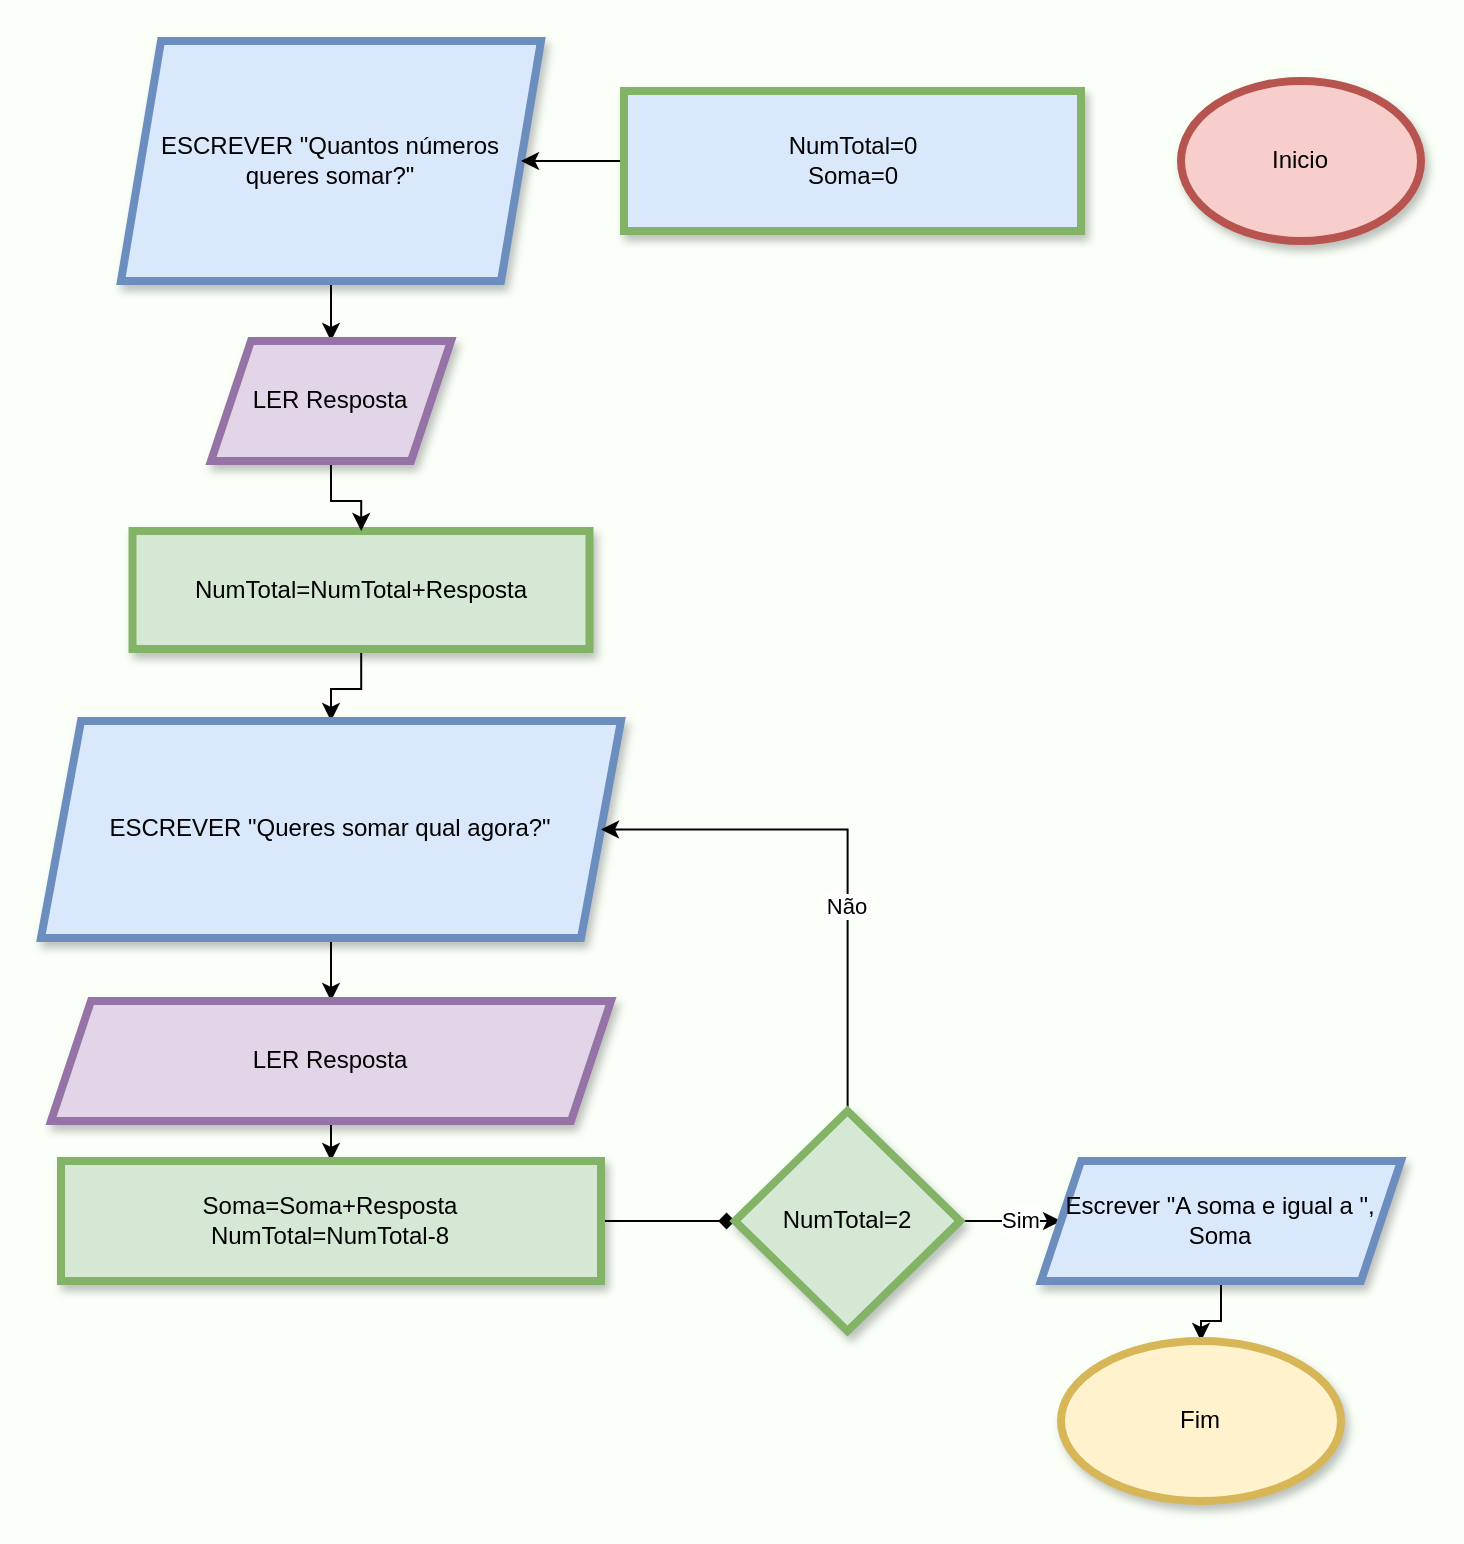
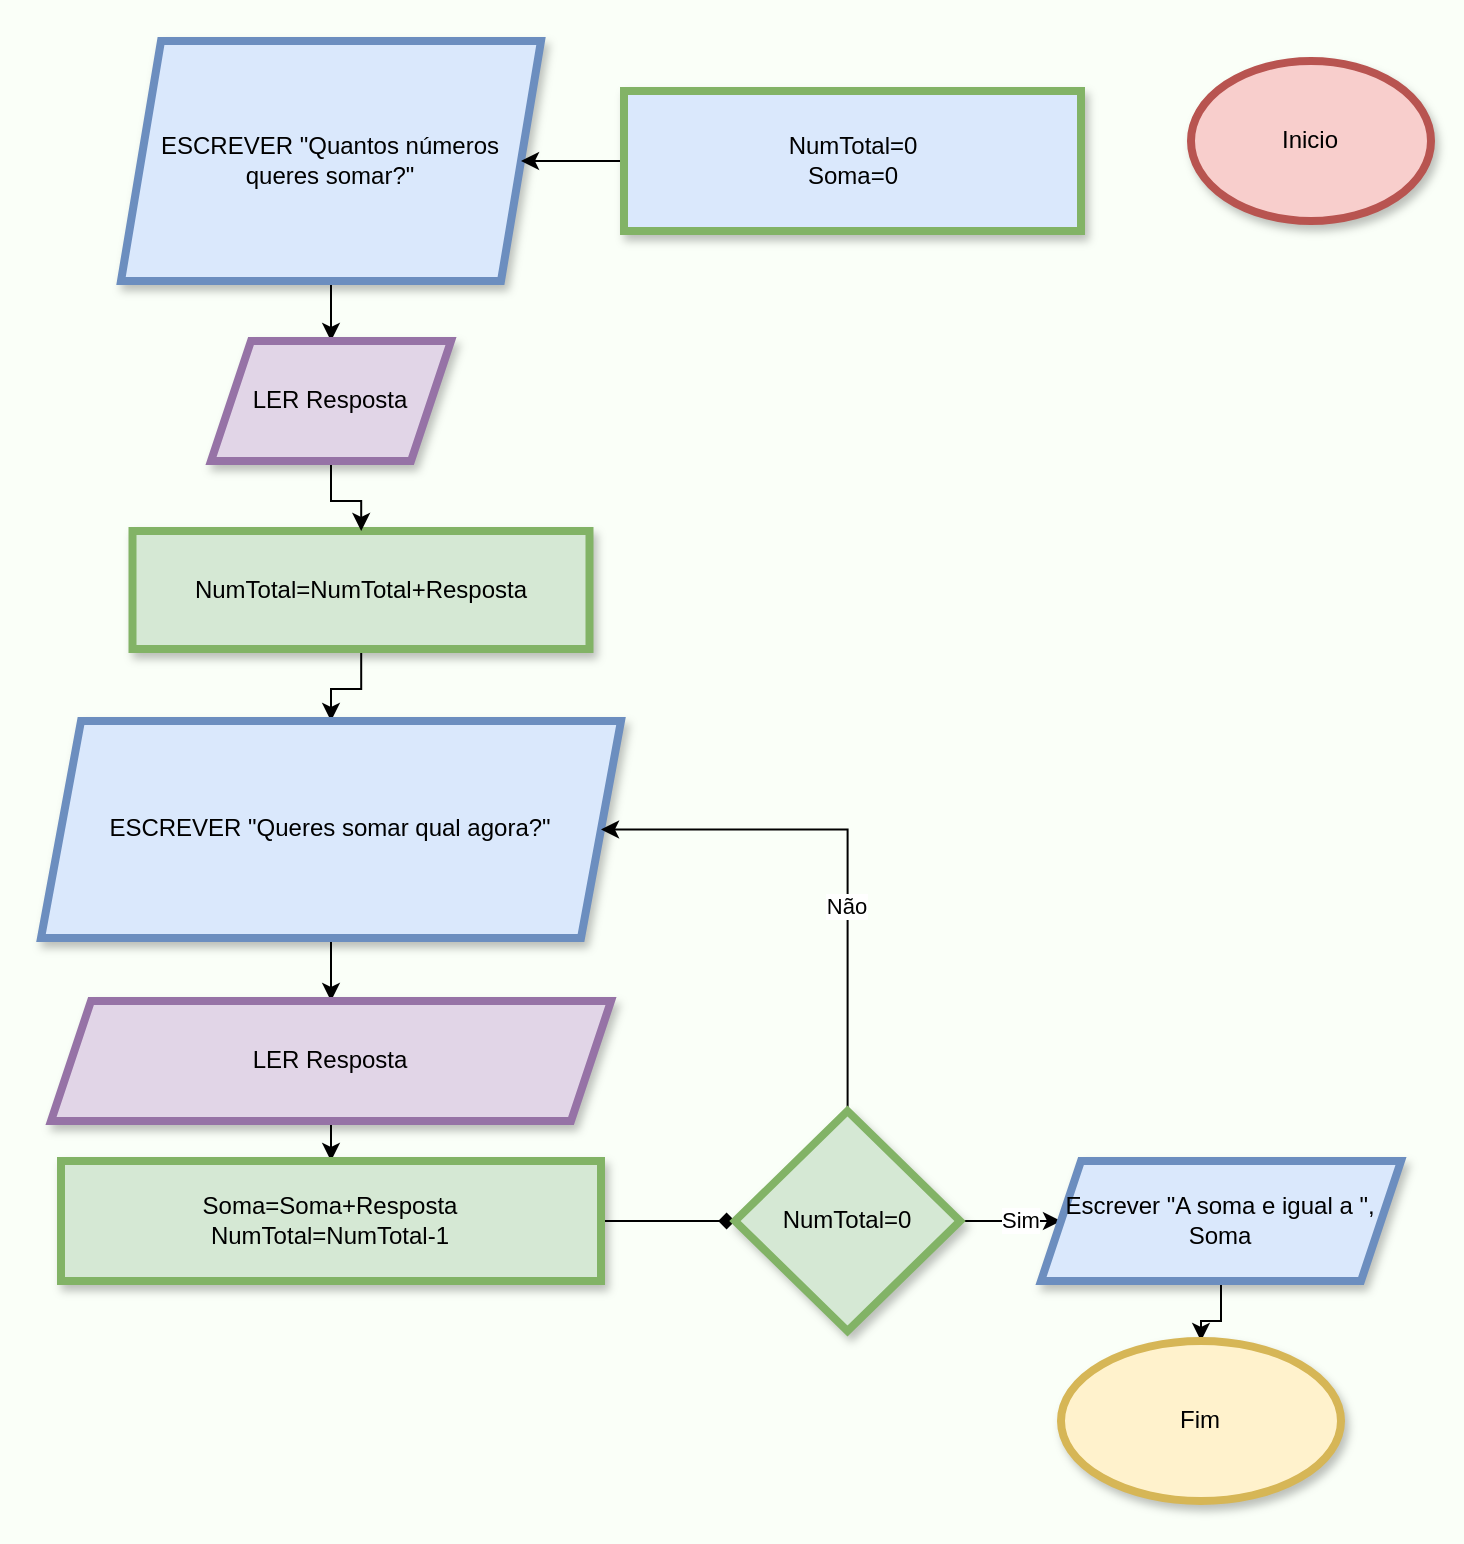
(1301, 161) -> (1311, 141)
(331, 1221) -> (331, 1221)
(848, 1221) -> (848, 1221)
